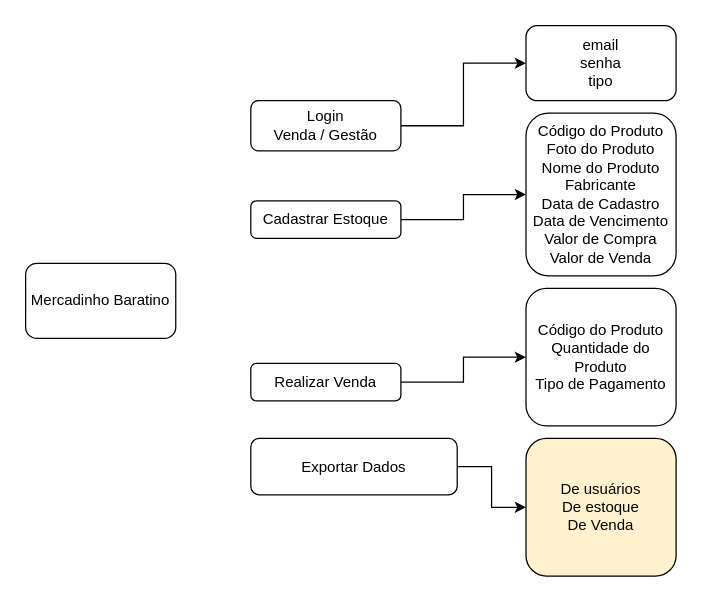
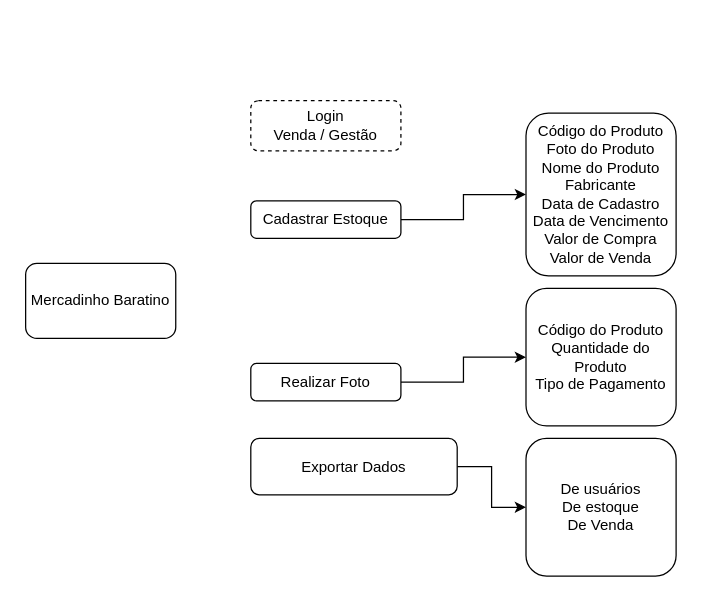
(601, 63) -> none
(463, 98) -> none
(326, 126) -> (326, 126)
(326, 382) -> (326, 382)
(601, 507) -> (601, 507)
